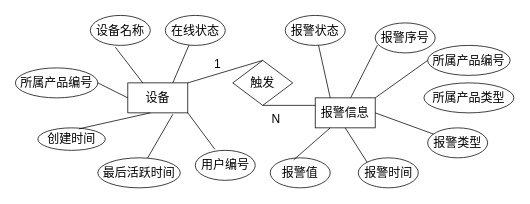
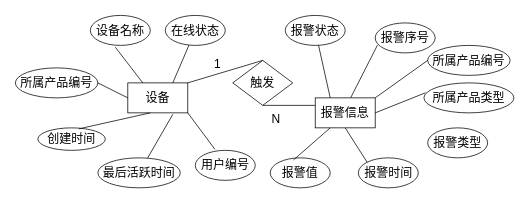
(404, 123) -> (401, 103)
